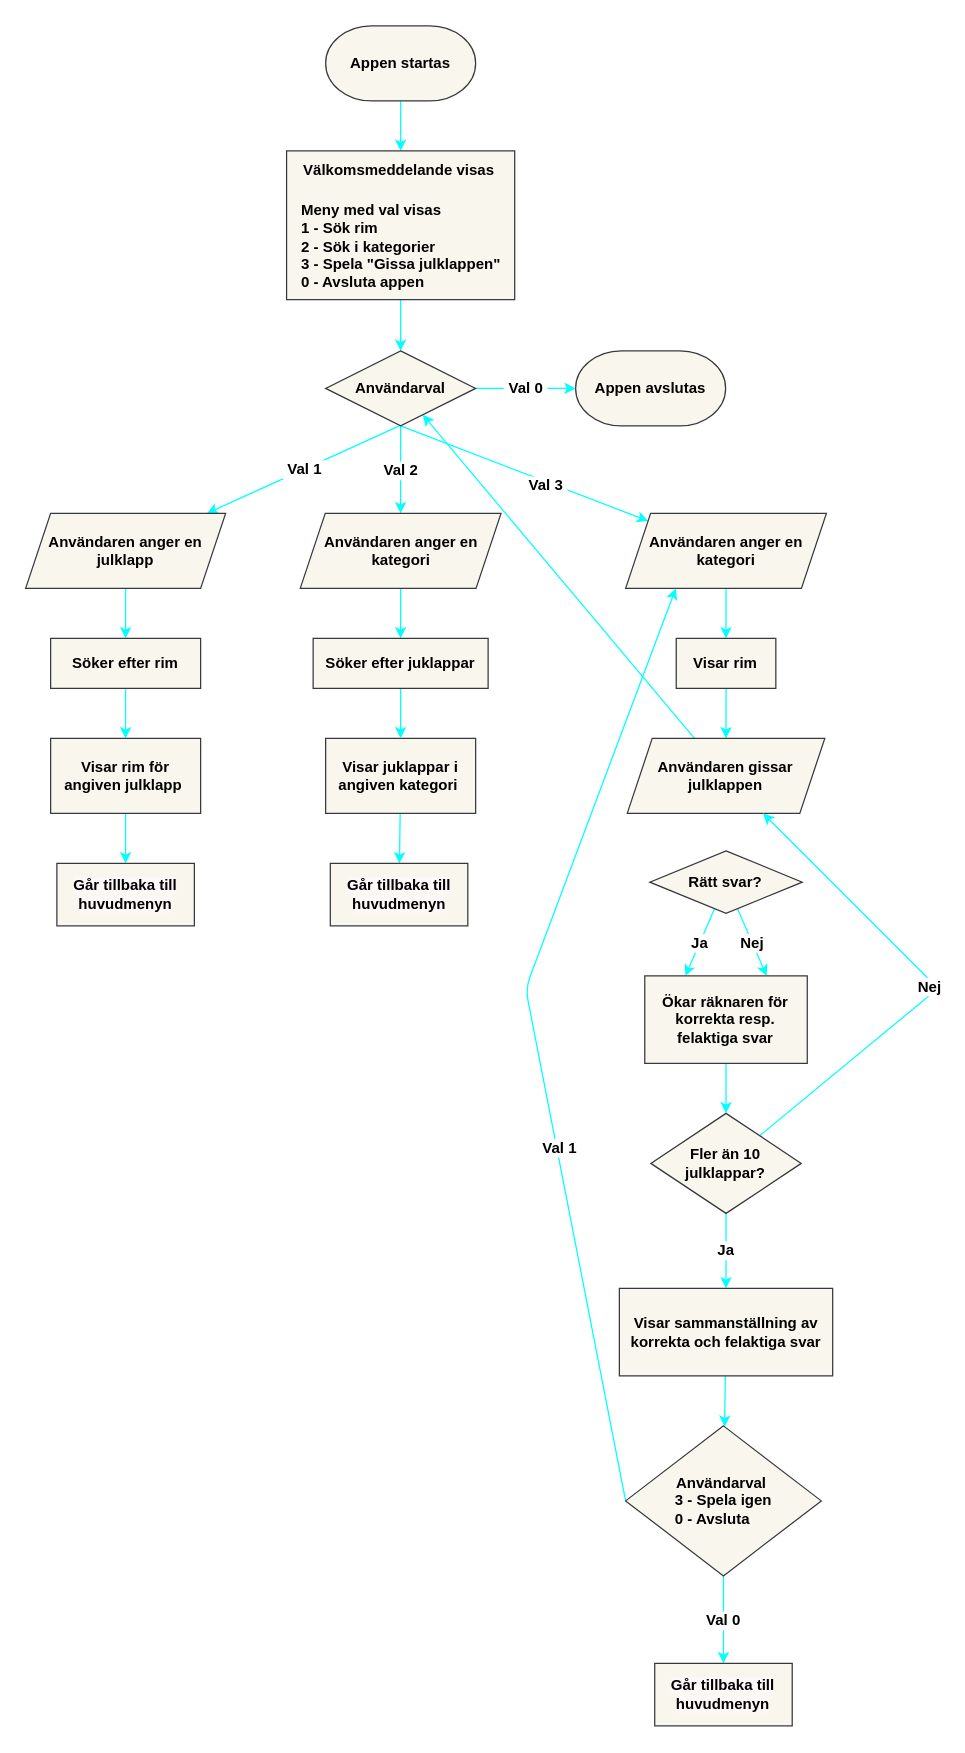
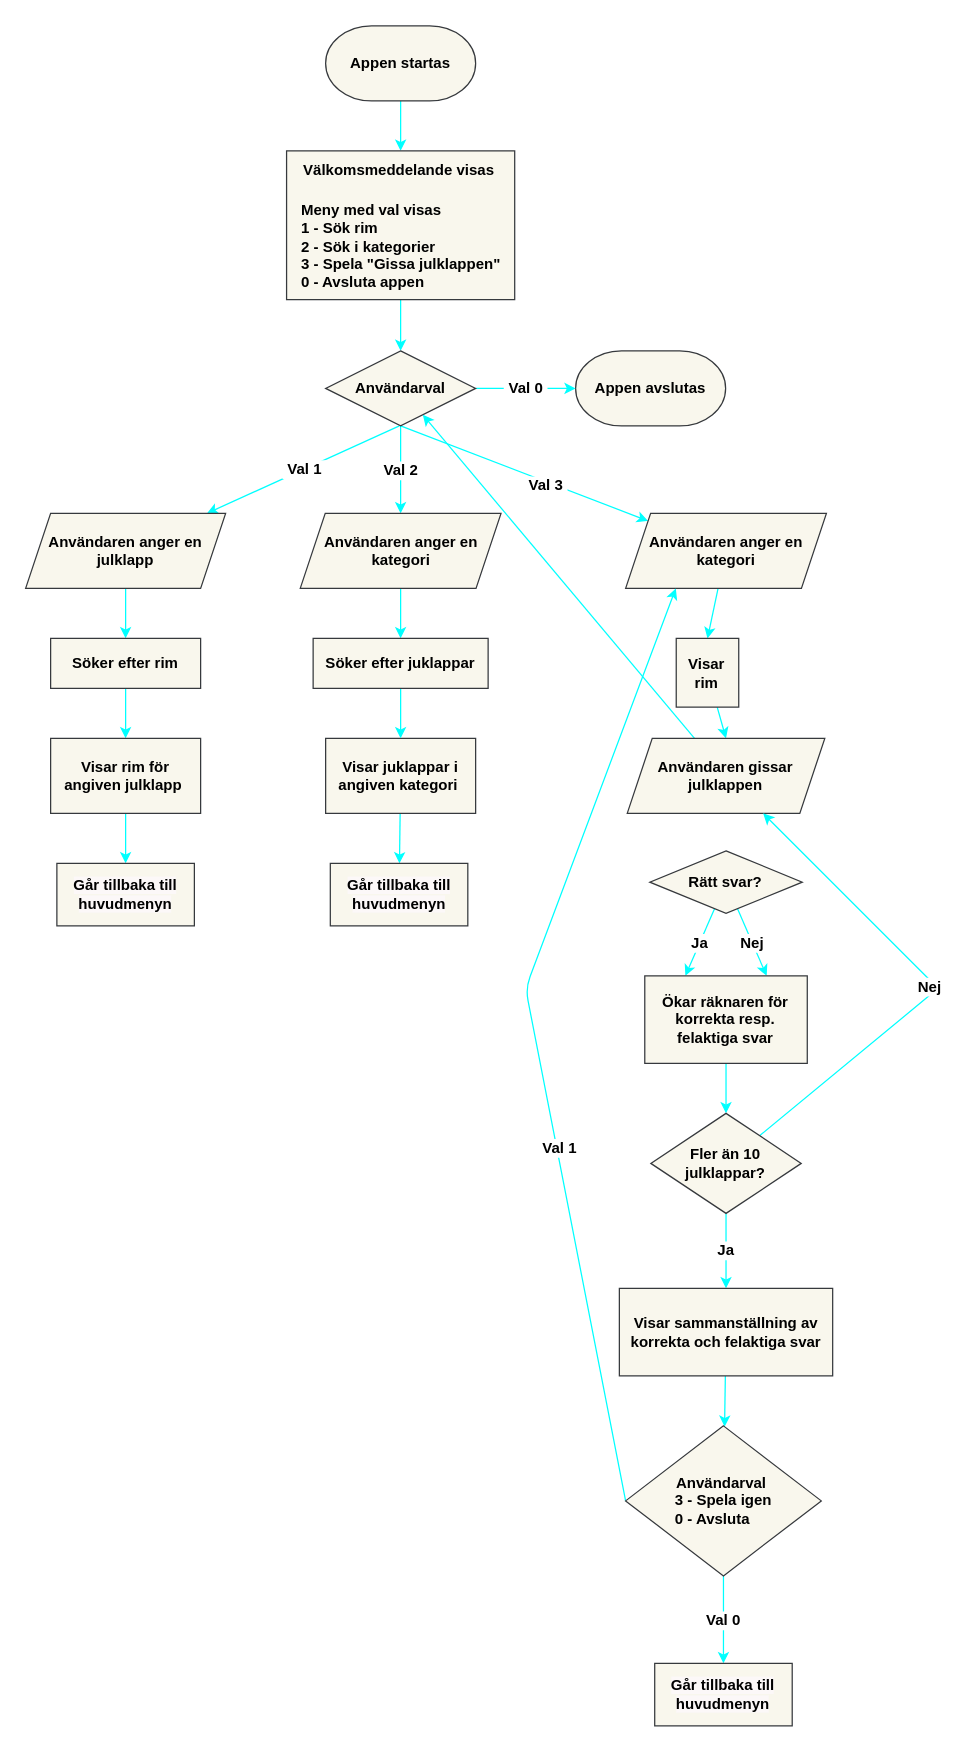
(726, 663) -> (707, 673)
